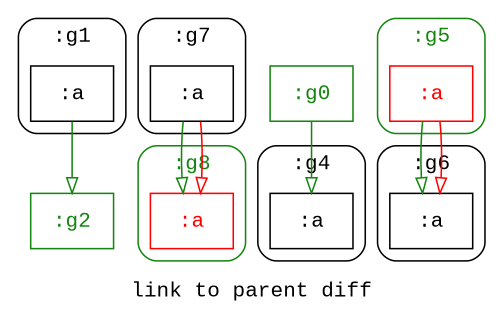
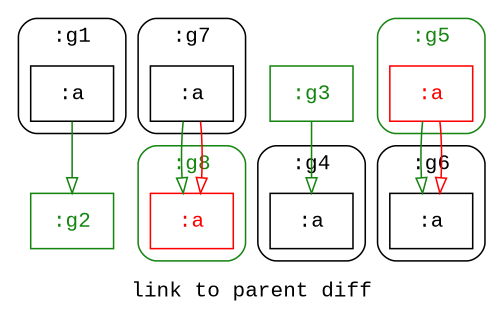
(312, 94) -> (312, 94)
